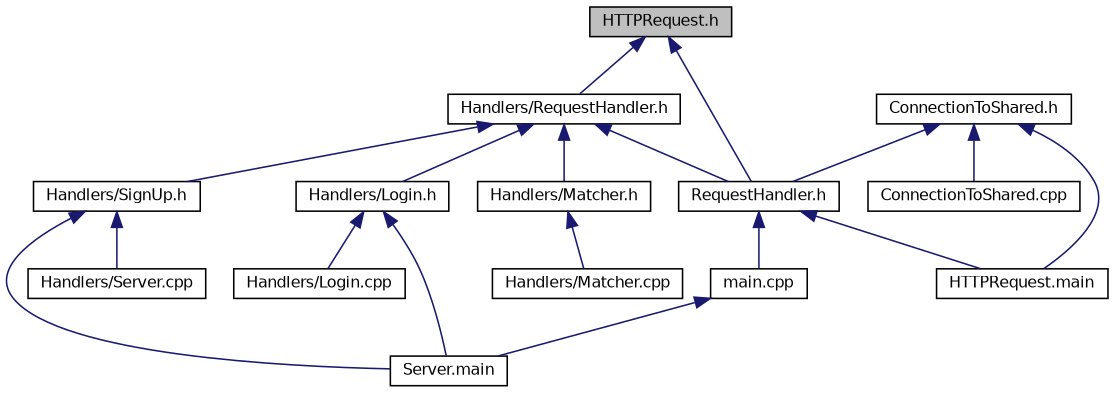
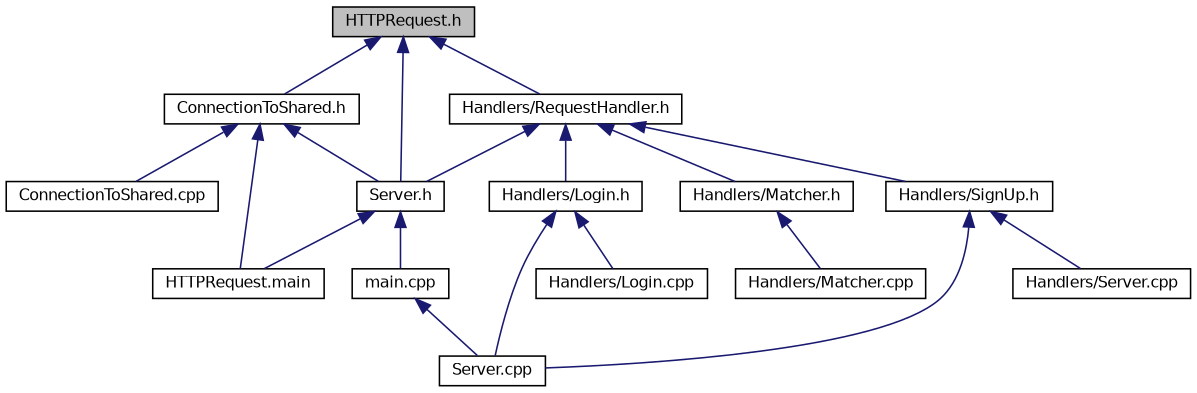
none -> (326, 69)
(759, 196) -> (400, 196)
(449, 371) -> (492, 371)
